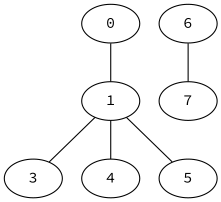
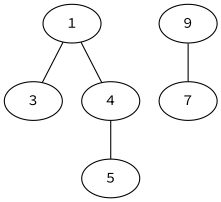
(111, 24) -> none
(188, 24) -> (188, 24)
(149, 140) -> (111, 140)
